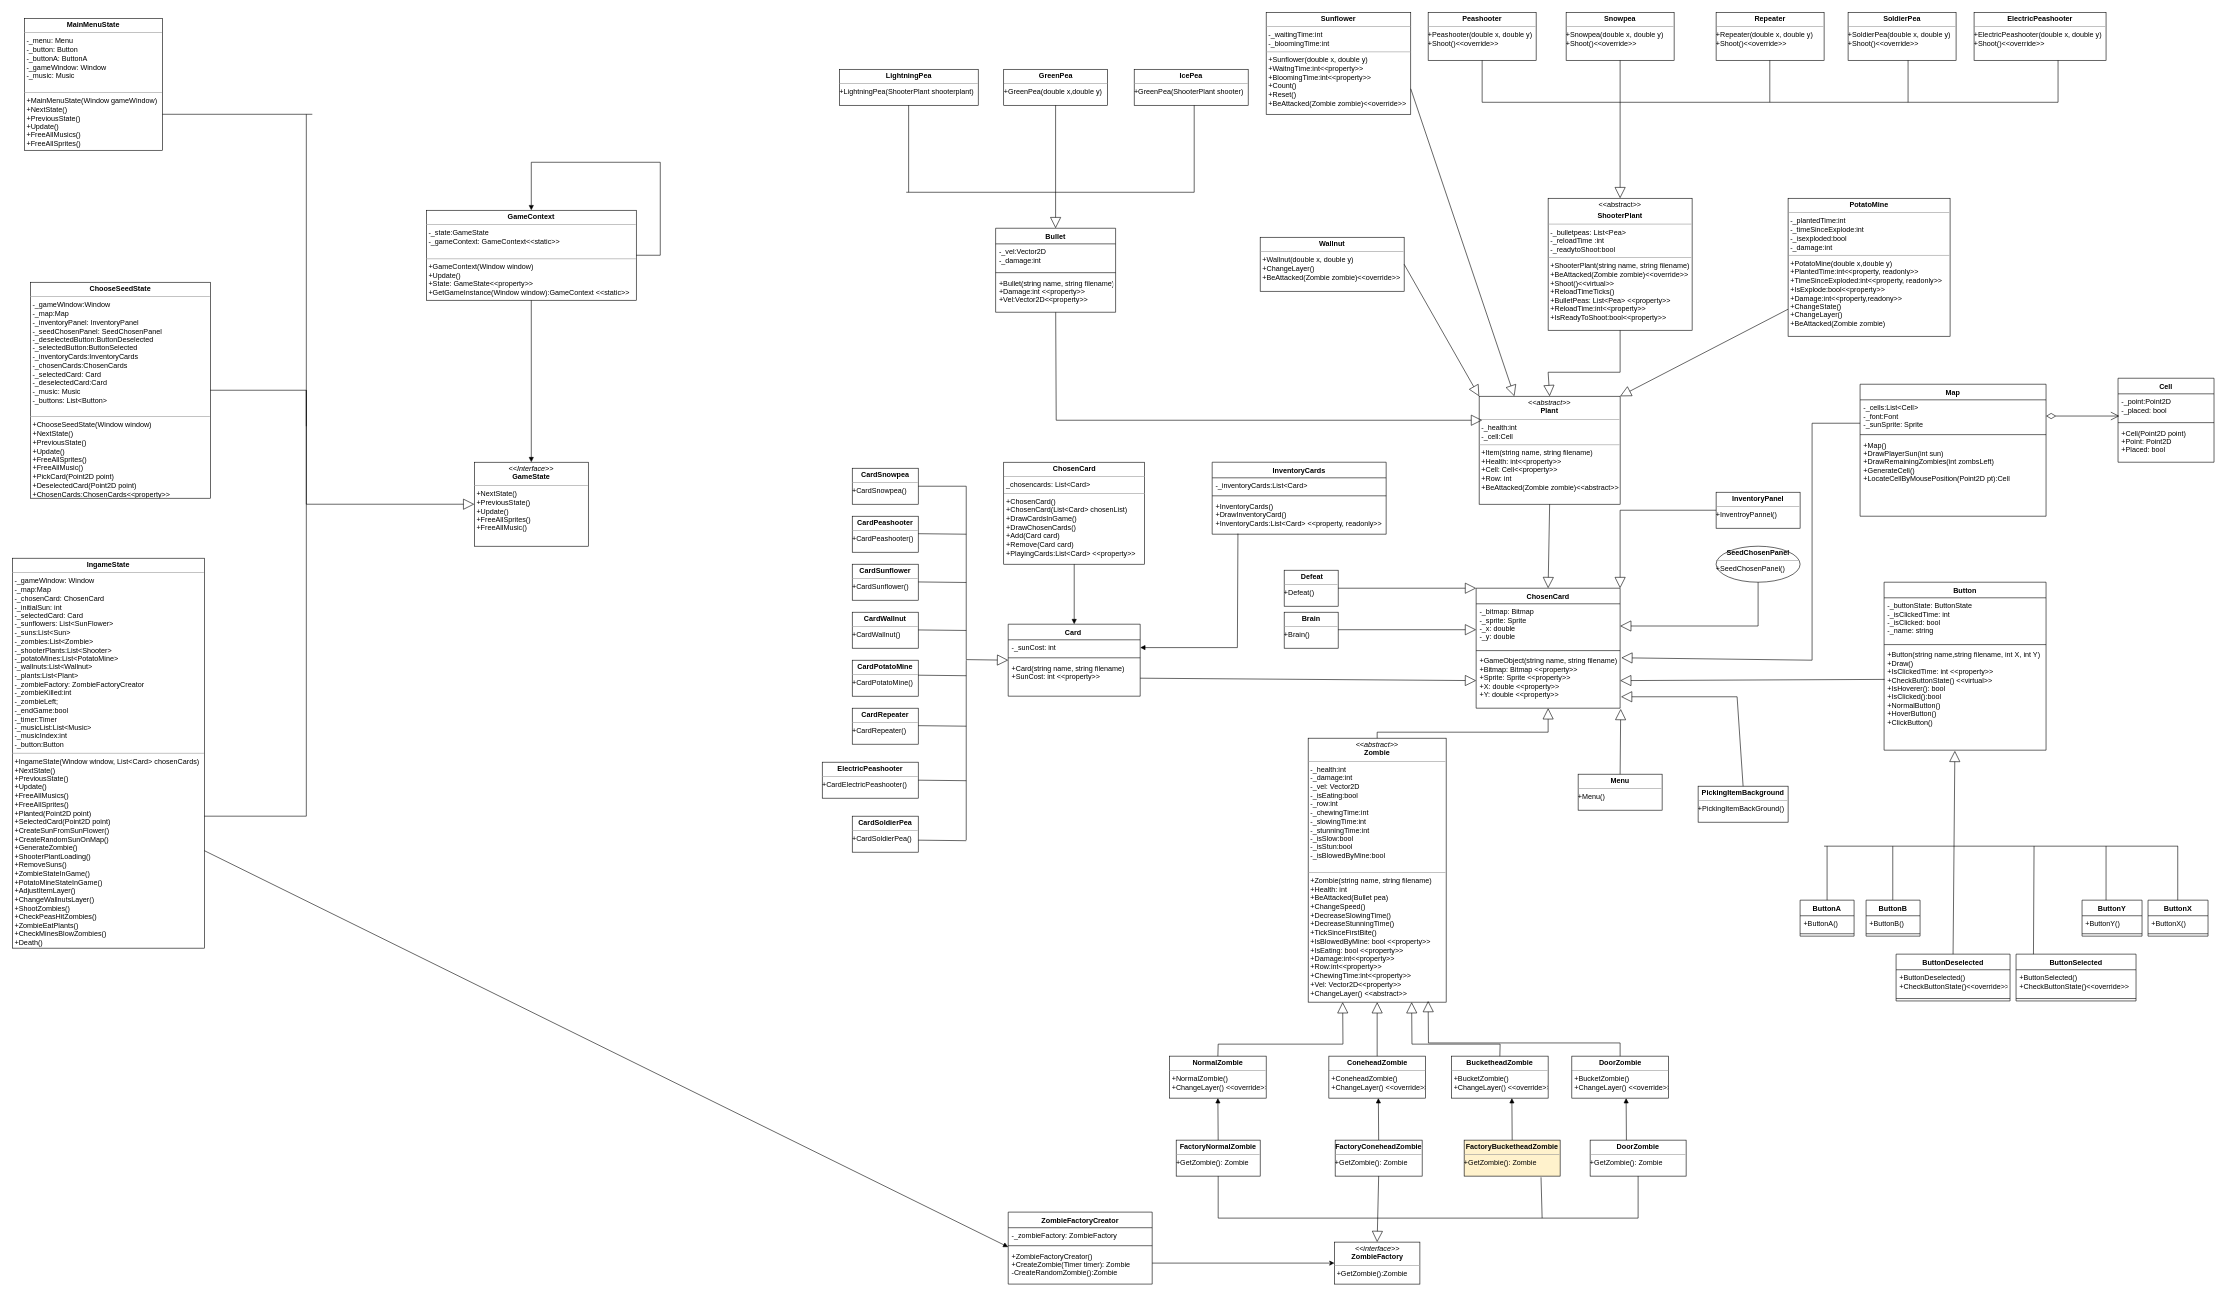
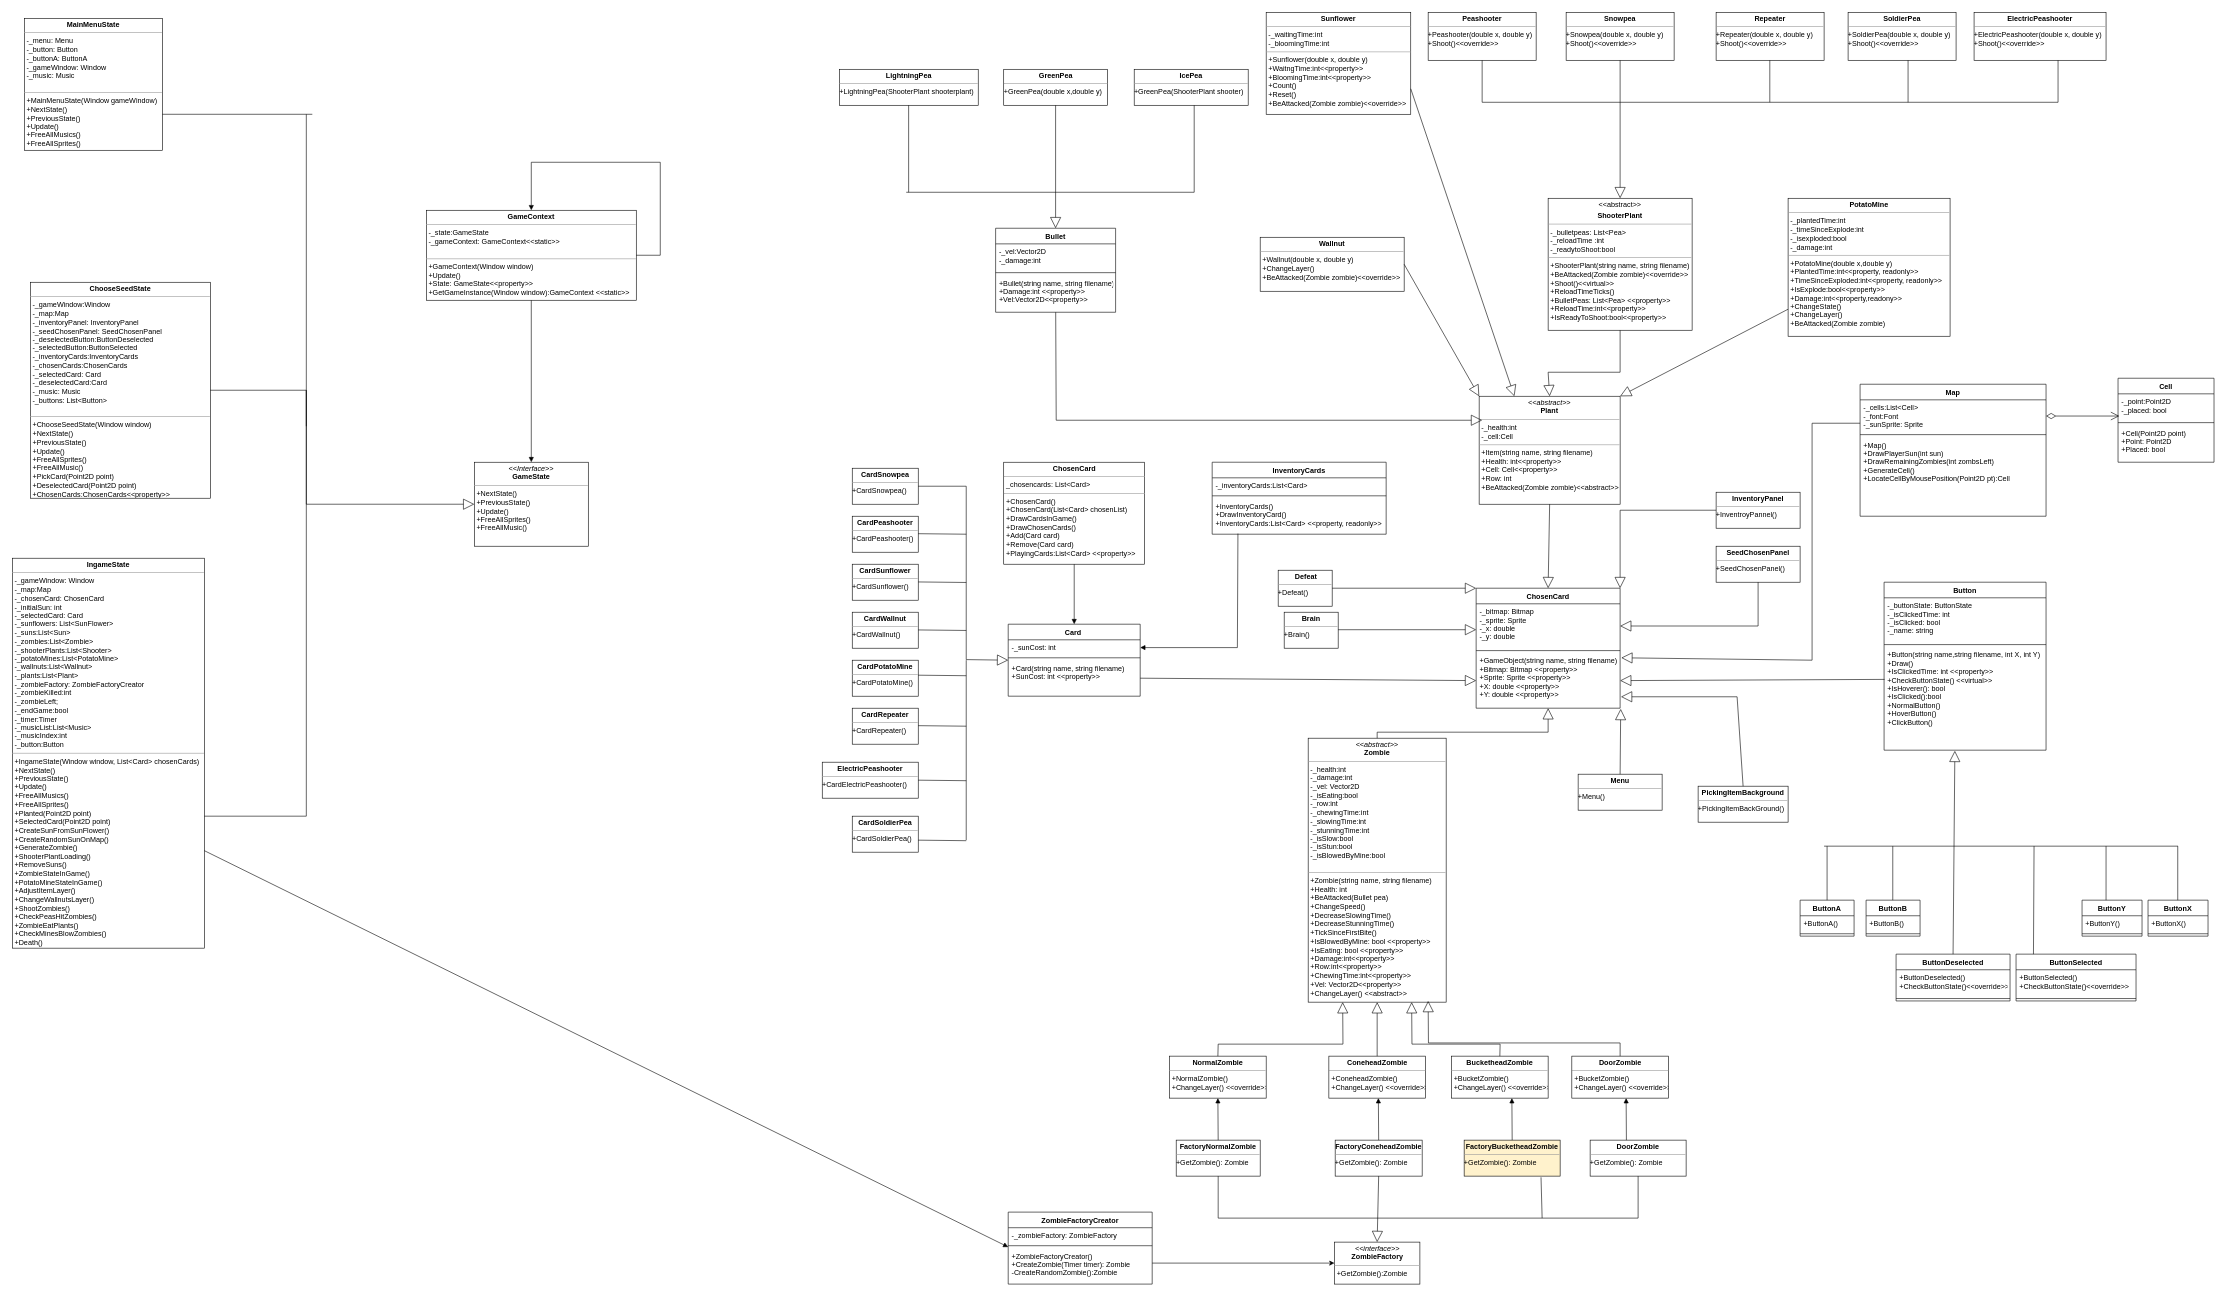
(1758, 564) -> (1758, 564)
(1311, 588) -> (1305, 588)
